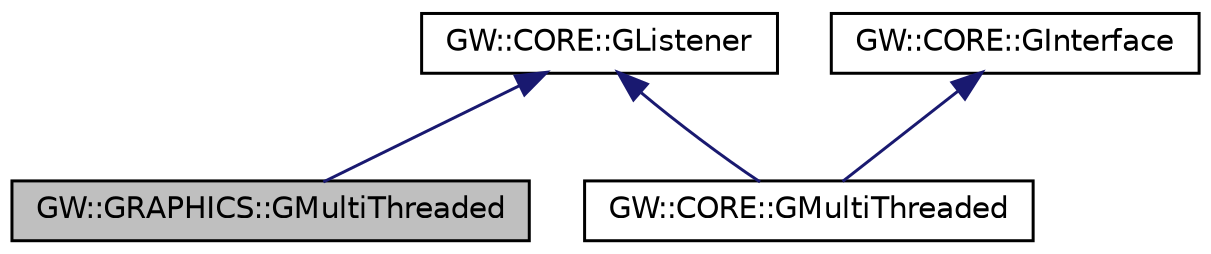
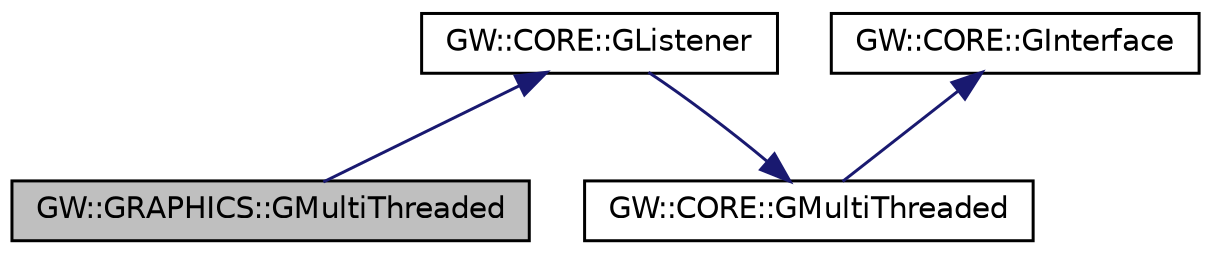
(699, 139) -> (709, 115)
